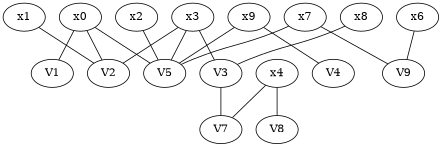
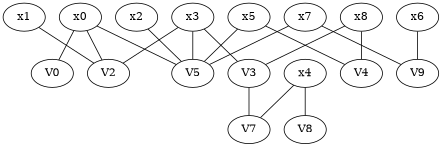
(249, 17) -> (249, 17)
none -> (361, 40)
(52, 73) -> (52, 73)
